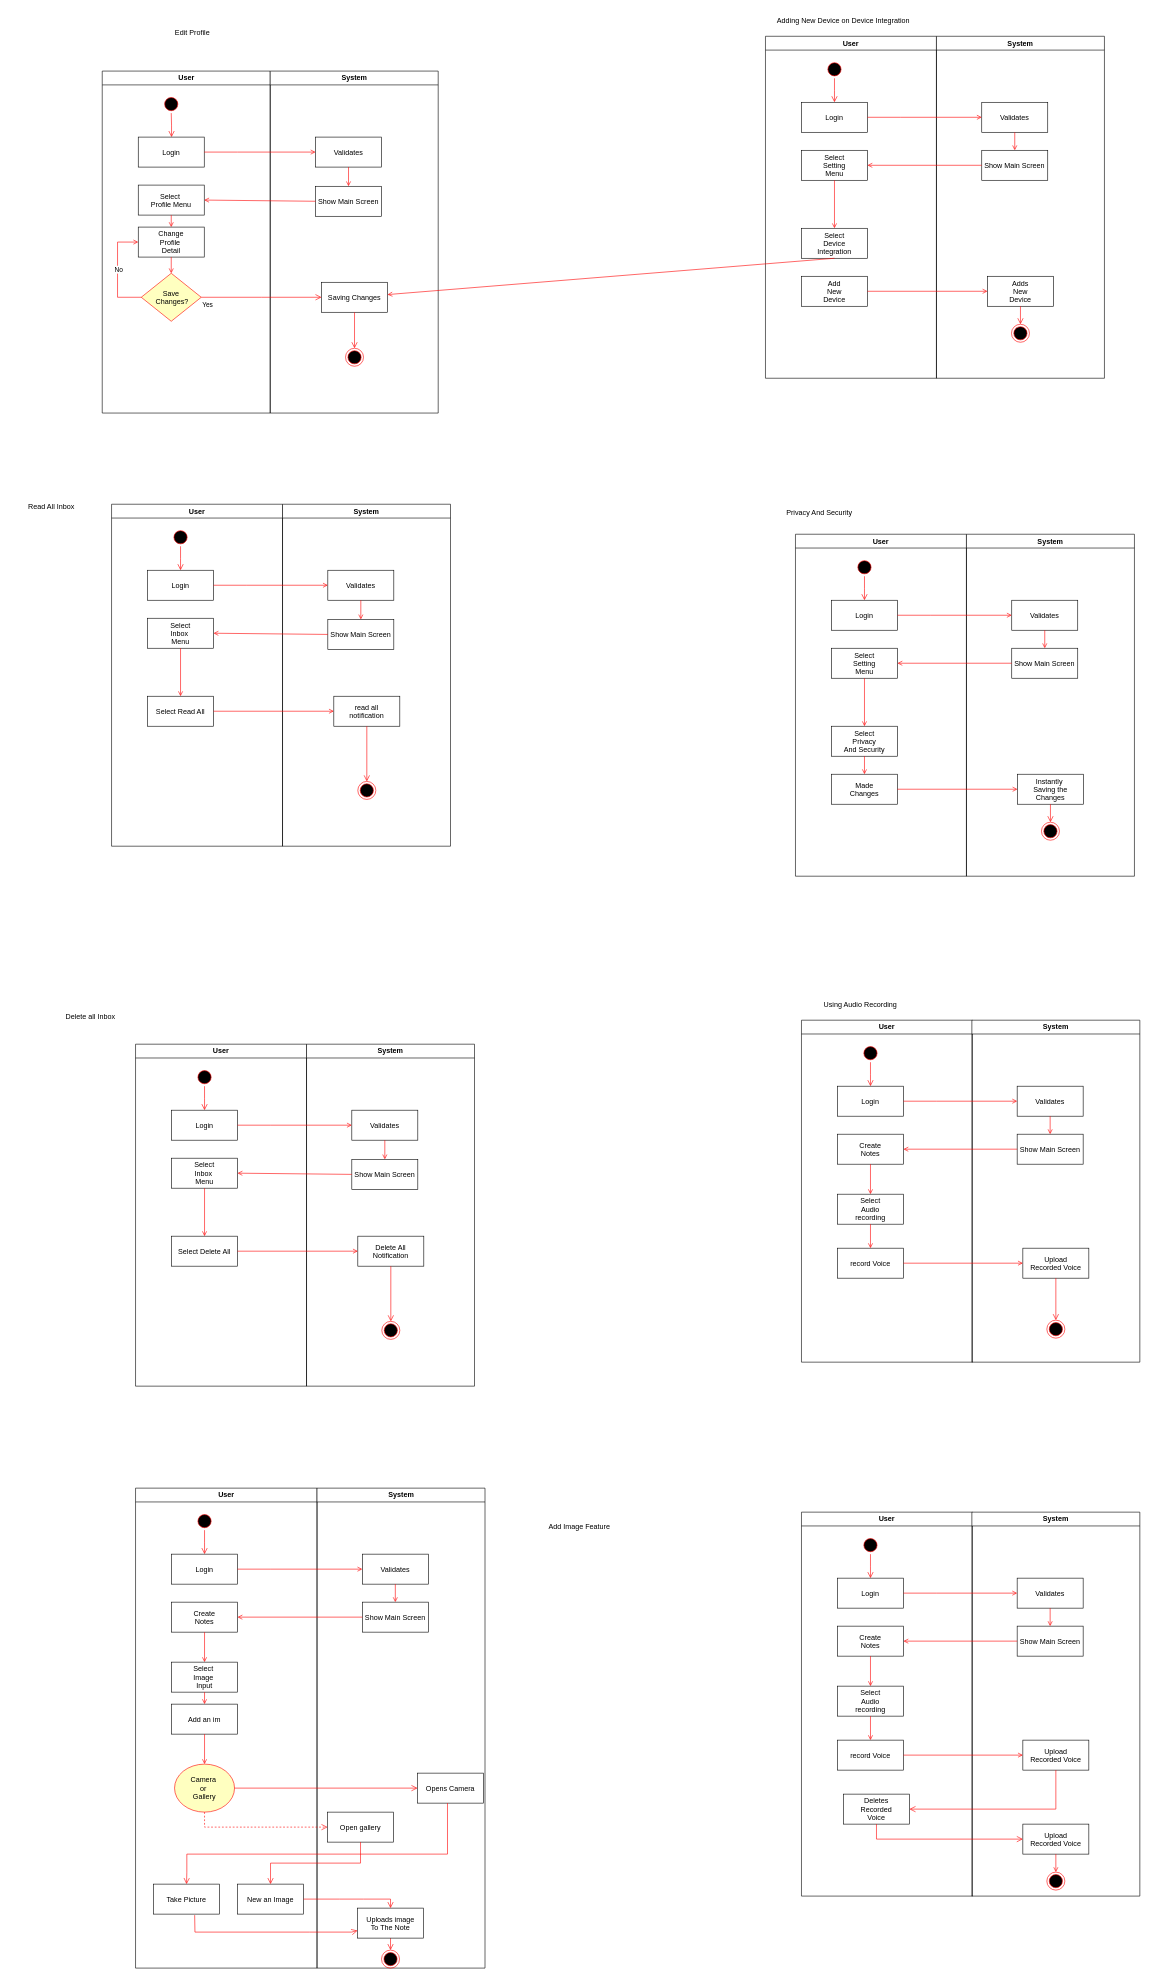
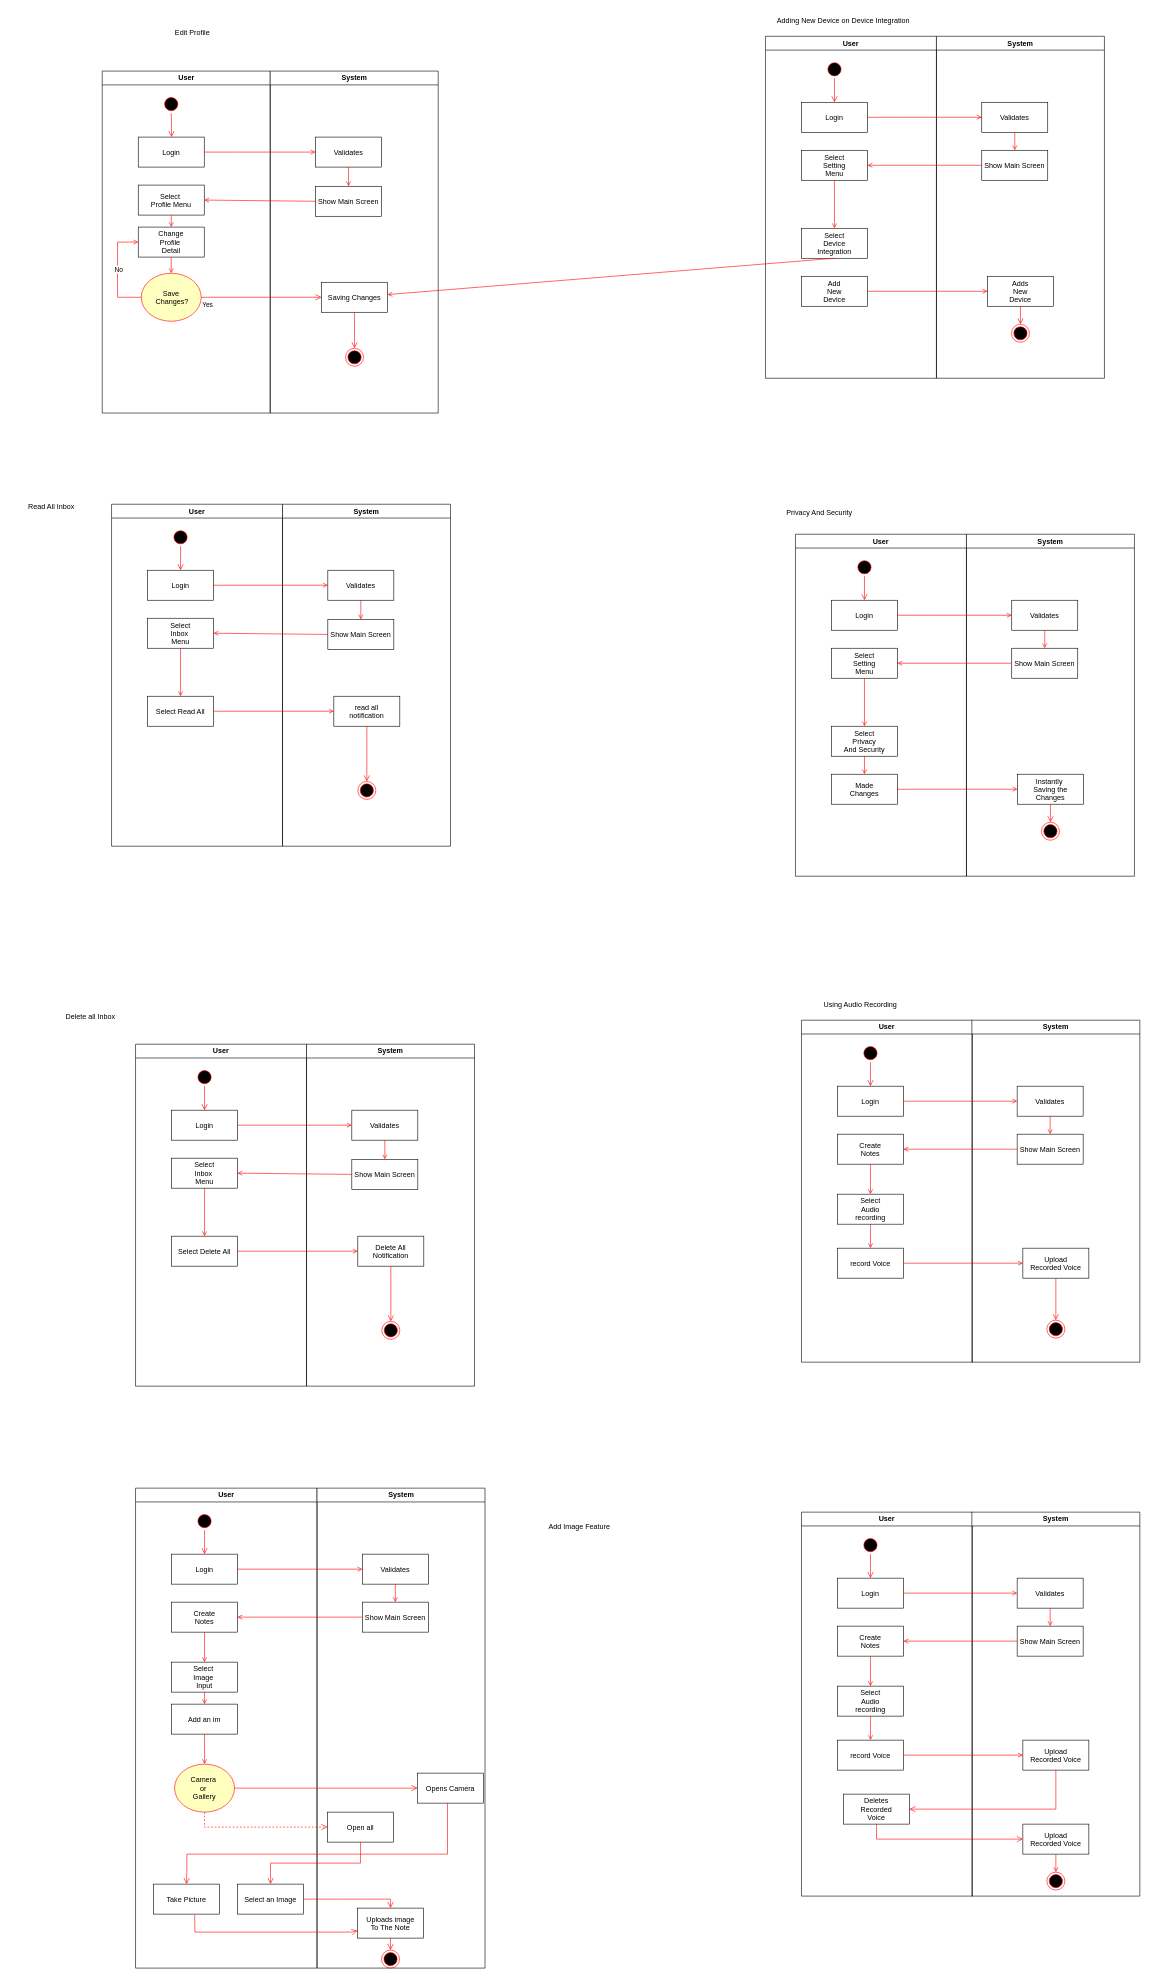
(171, 297) -> (171, 297)
(360, 1828) -> (360, 1828)
(270, 1900) -> (270, 1900)
